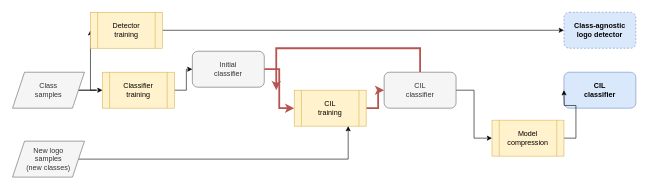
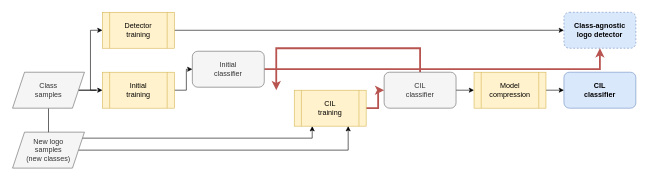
(126, 30) -> (138, 30)
(138, 90) -> (138, 90)
(279, 92) -> (446, 69)
none -> (48, 125)
(528, 138) -> (510, 90)
(48, 159) -> (48, 150)
